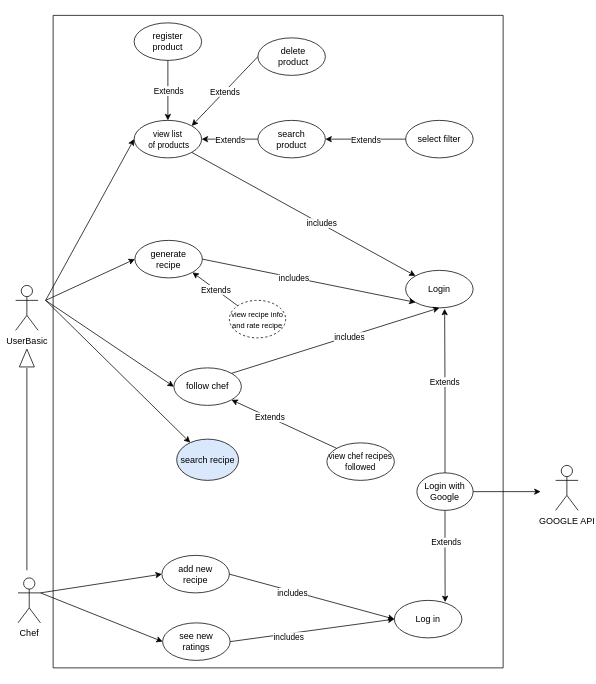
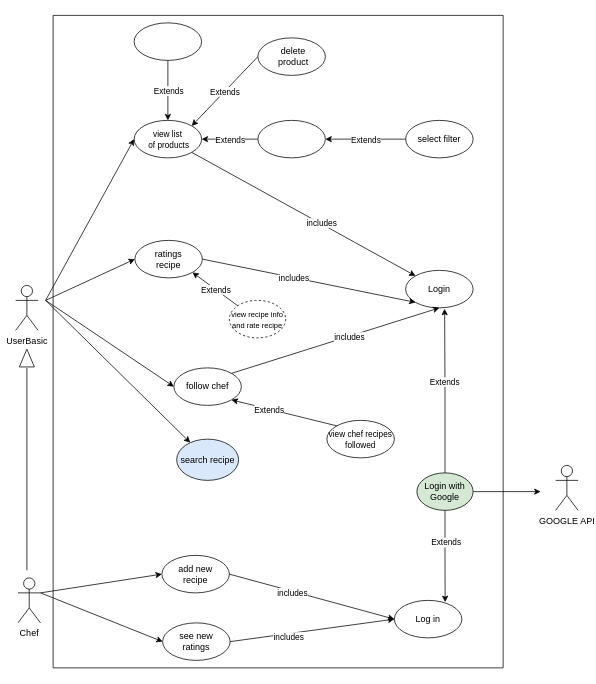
(168, 42) -> none
(291, 139) -> none
(168, 259) -> (168, 259)
(360, 462) -> (360, 439)
(445, 492) -> (445, 492)
